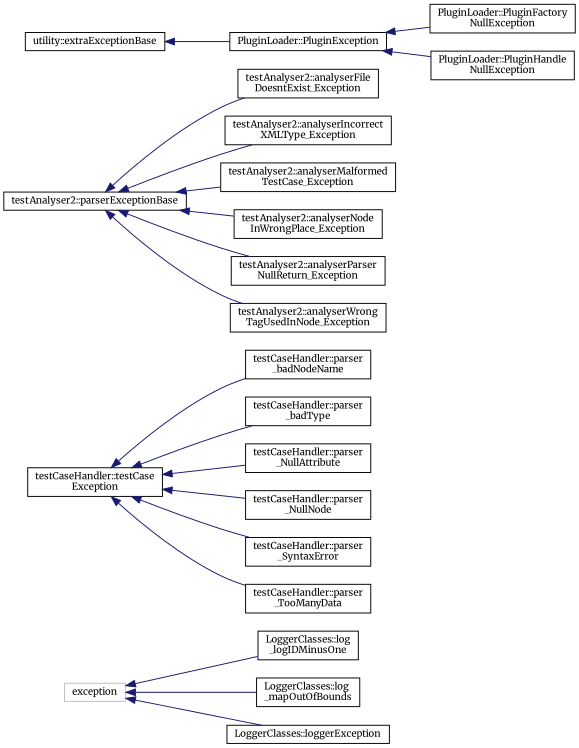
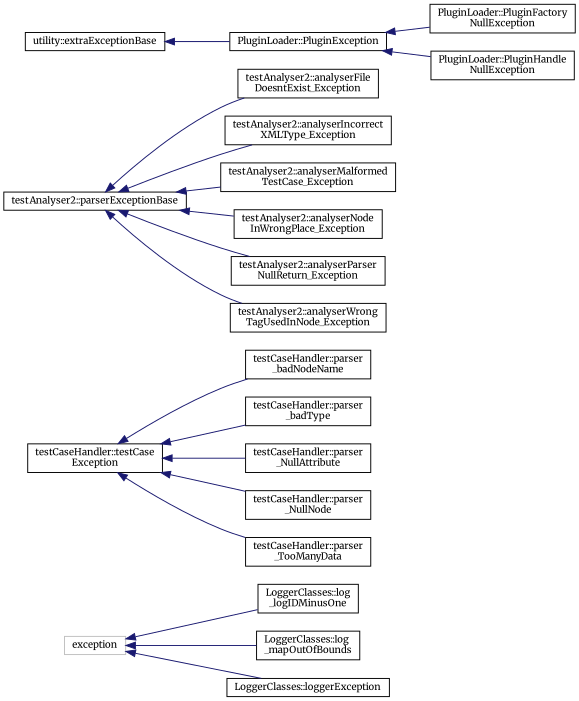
(308, 552) -> none
